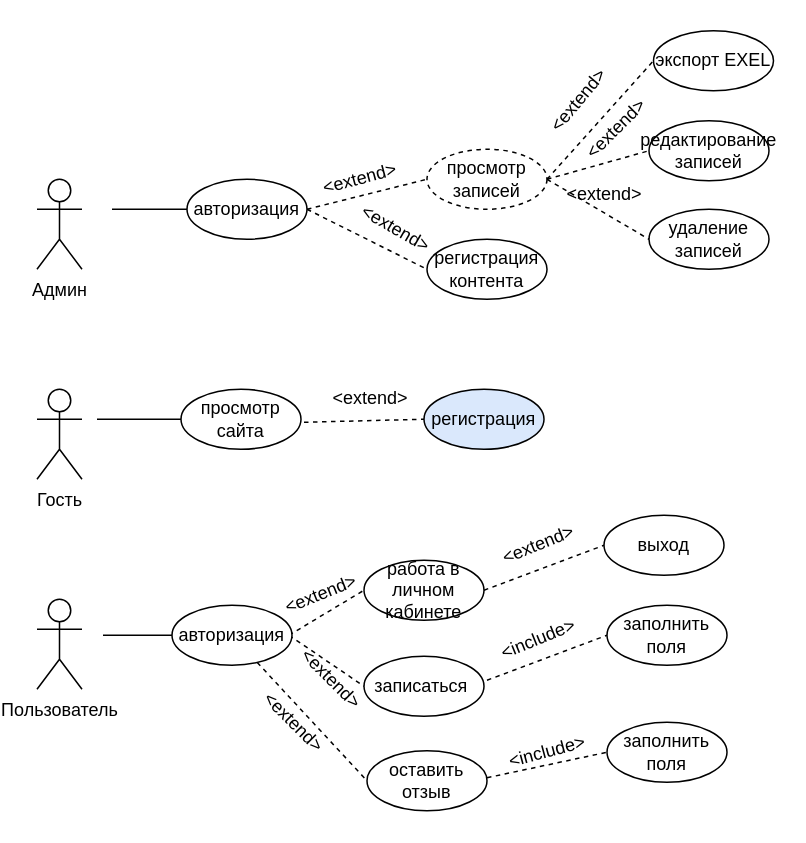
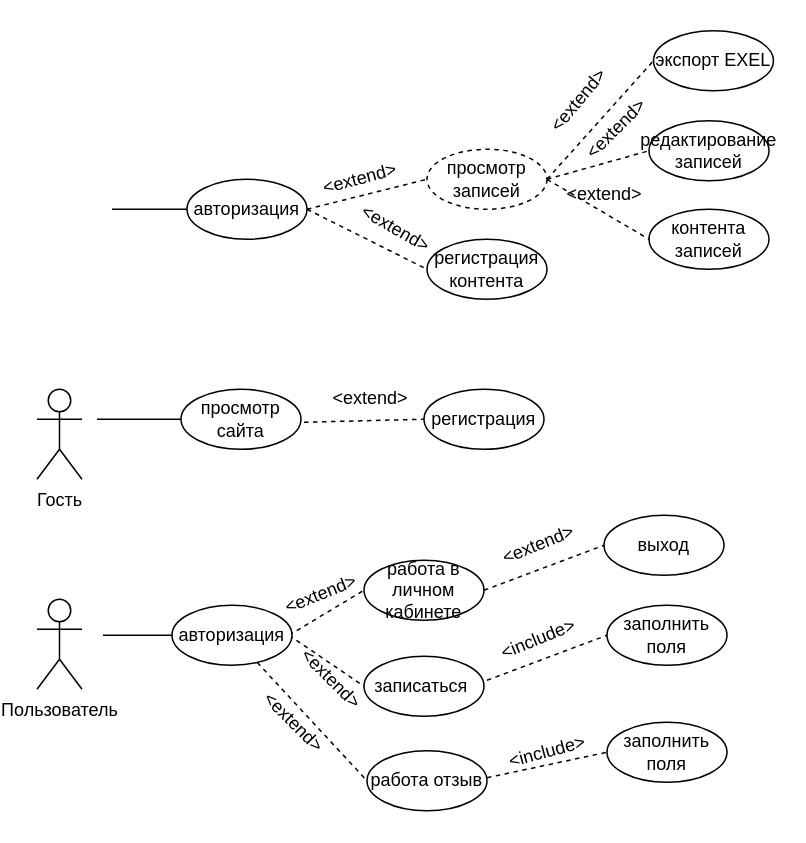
(59, 224) -> none
(709, 239) -> (709, 239)
(484, 419) -> (484, 419)
(427, 781) -> (427, 781)
